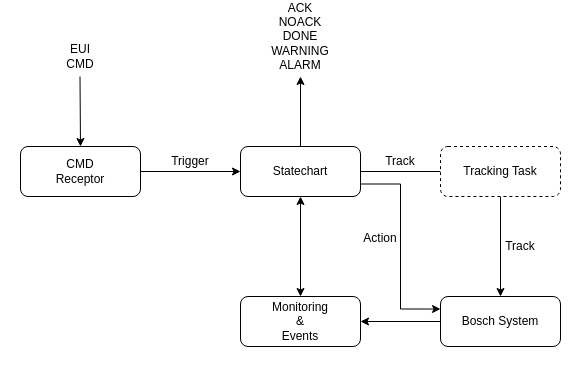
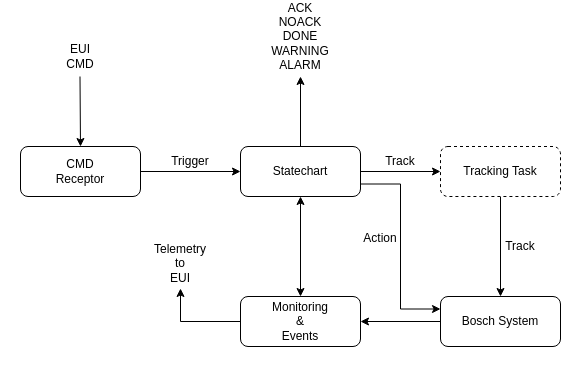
(434, 172) -> (432, 172)
none -> (181, 264)
none -> (198, 322)
